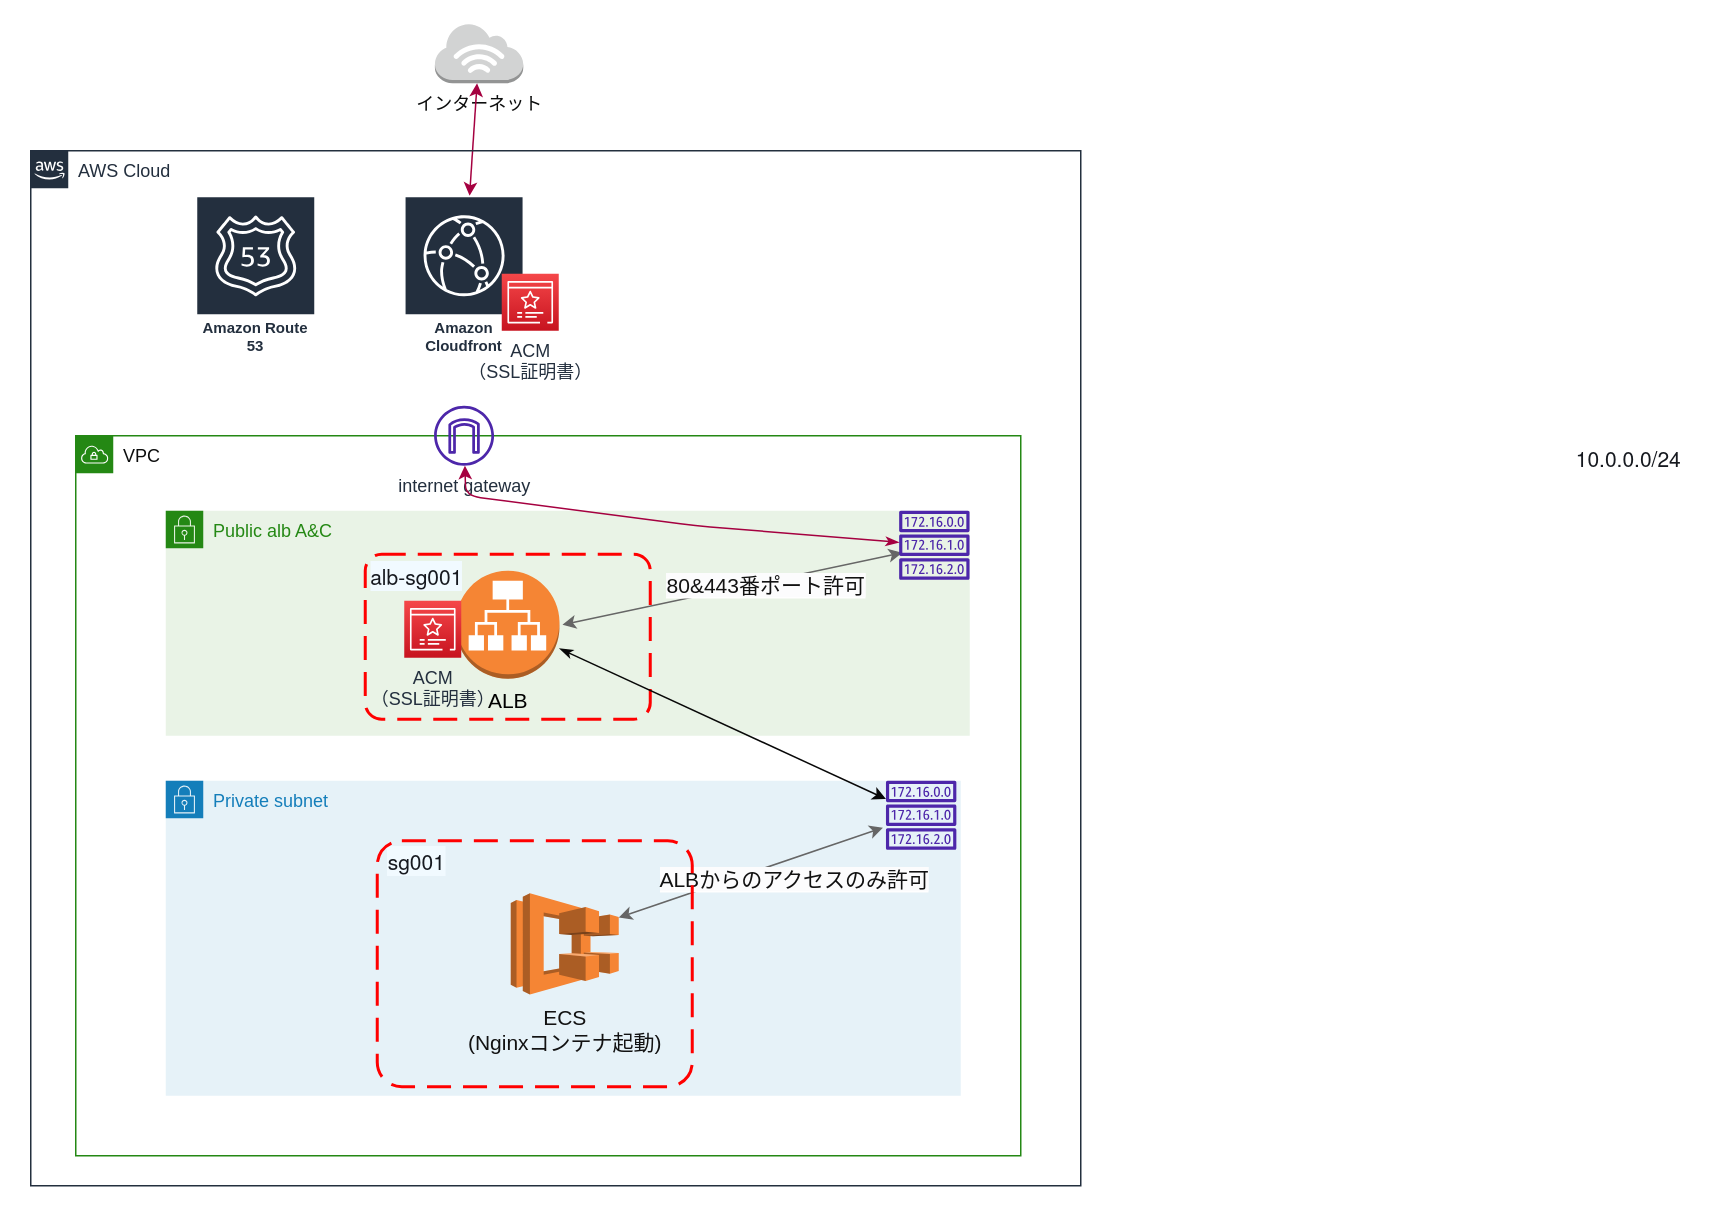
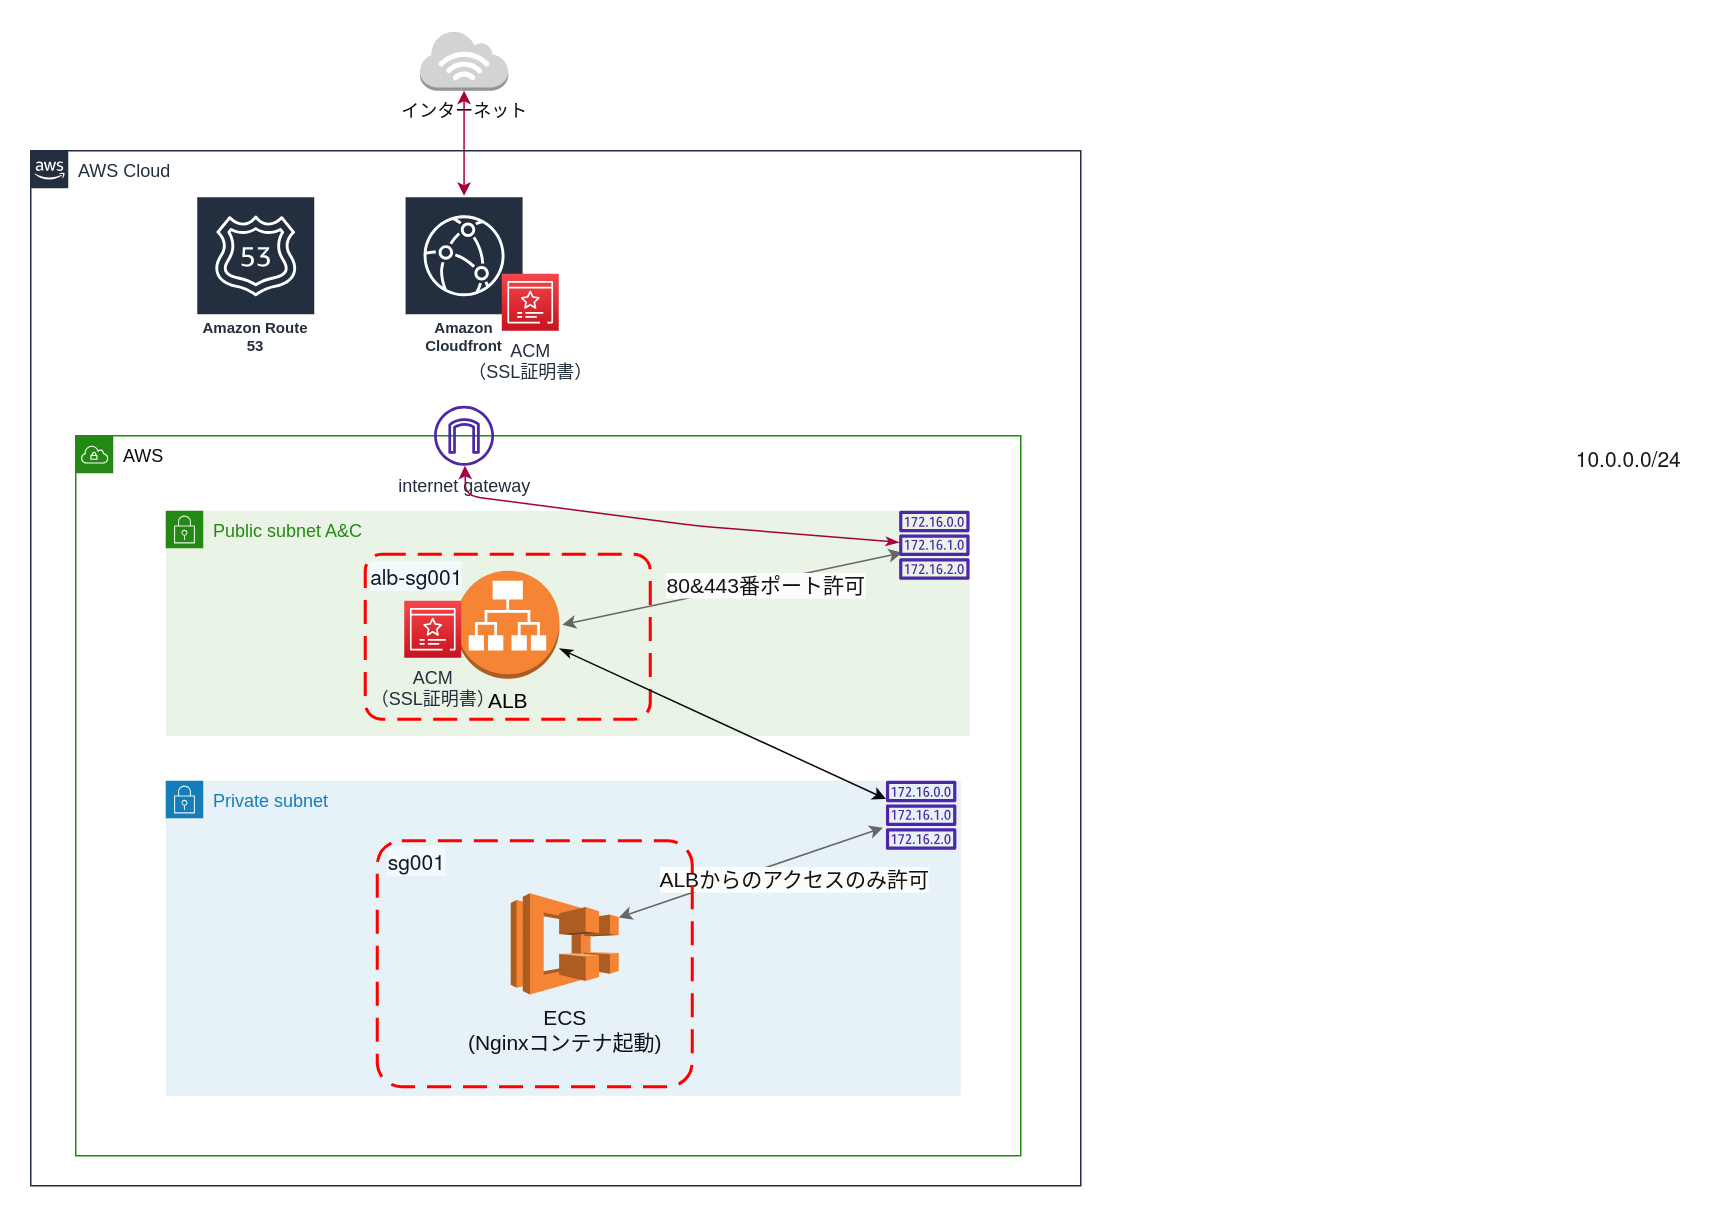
(479, 53) -> (464, 61)
(139, 457) -> (139, 457)
(273, 532) -> (290, 532)
